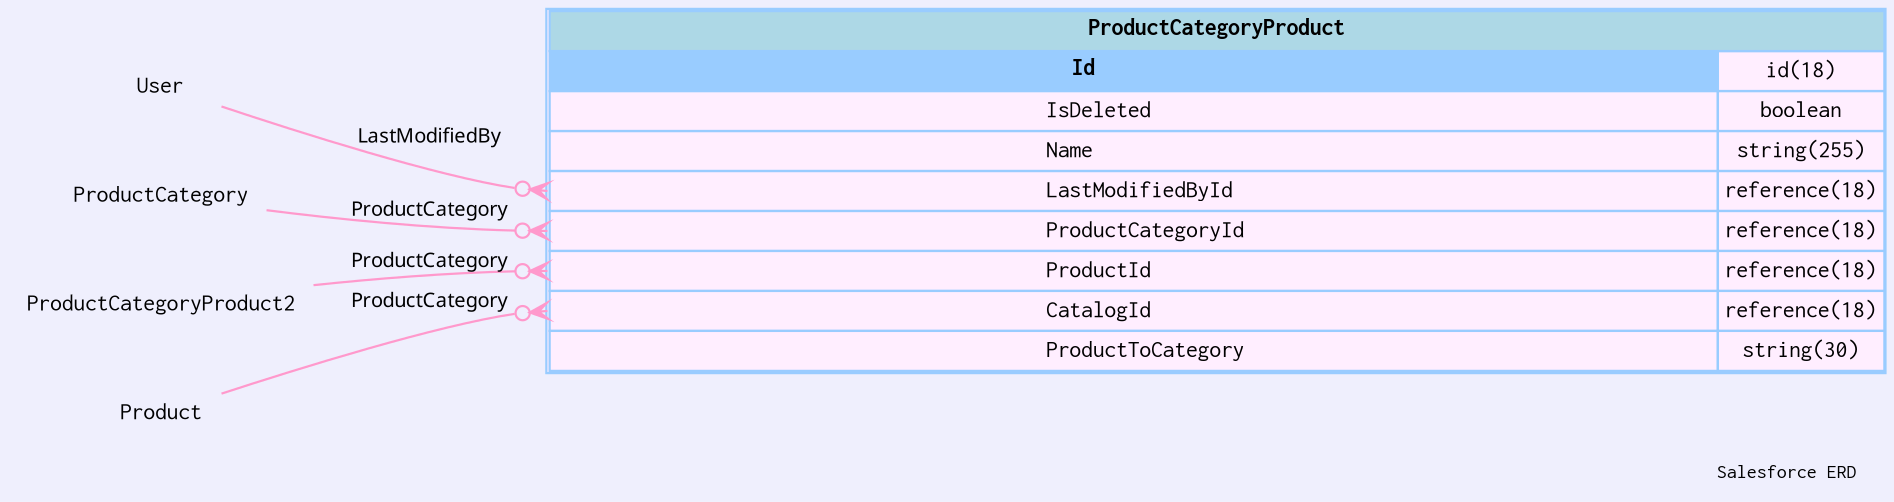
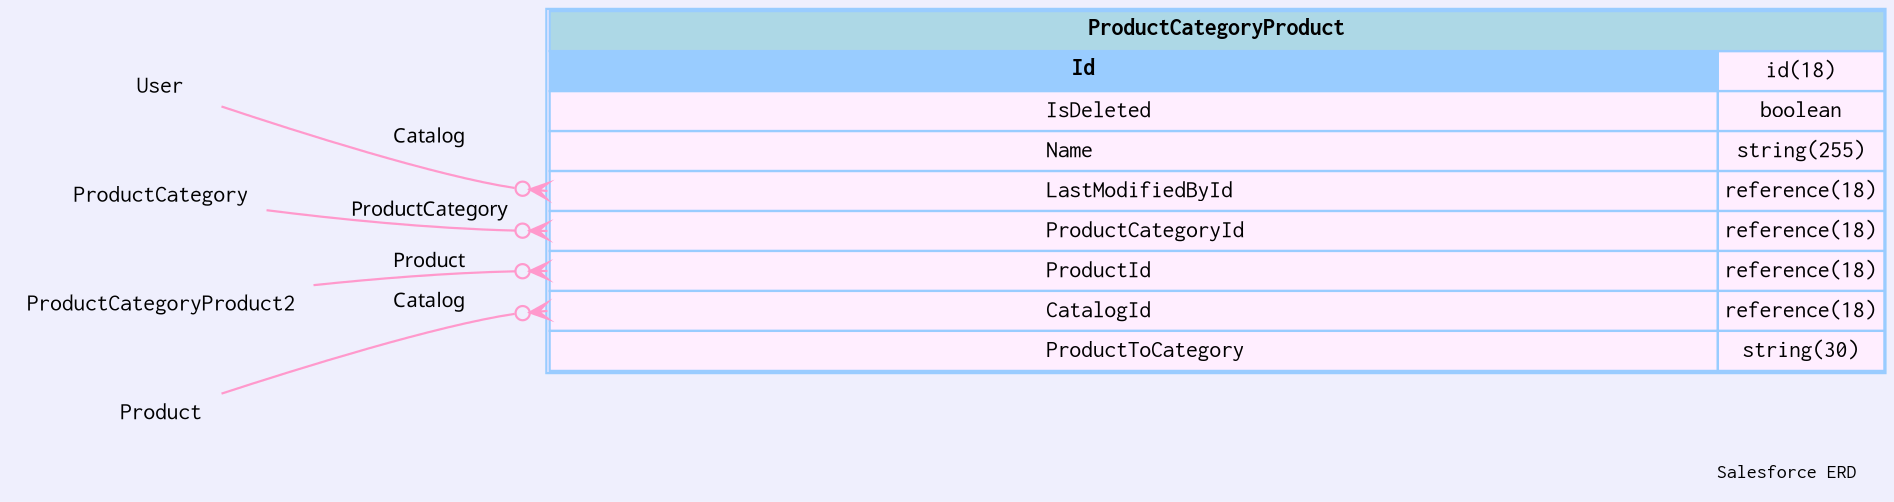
(430, 138) -> (430, 138)
(430, 262) -> (430, 262)
(430, 302) -> (430, 302)
